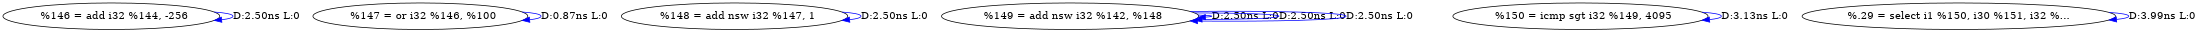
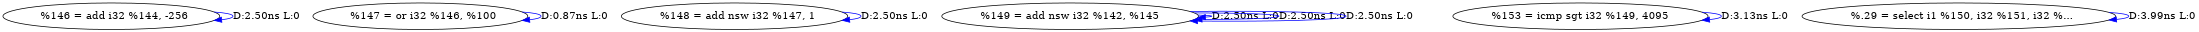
(1070, 16) -> (1070, 16)
(1580, 16) -> (1580, 16)
(1959, 16) -> (1959, 16)
